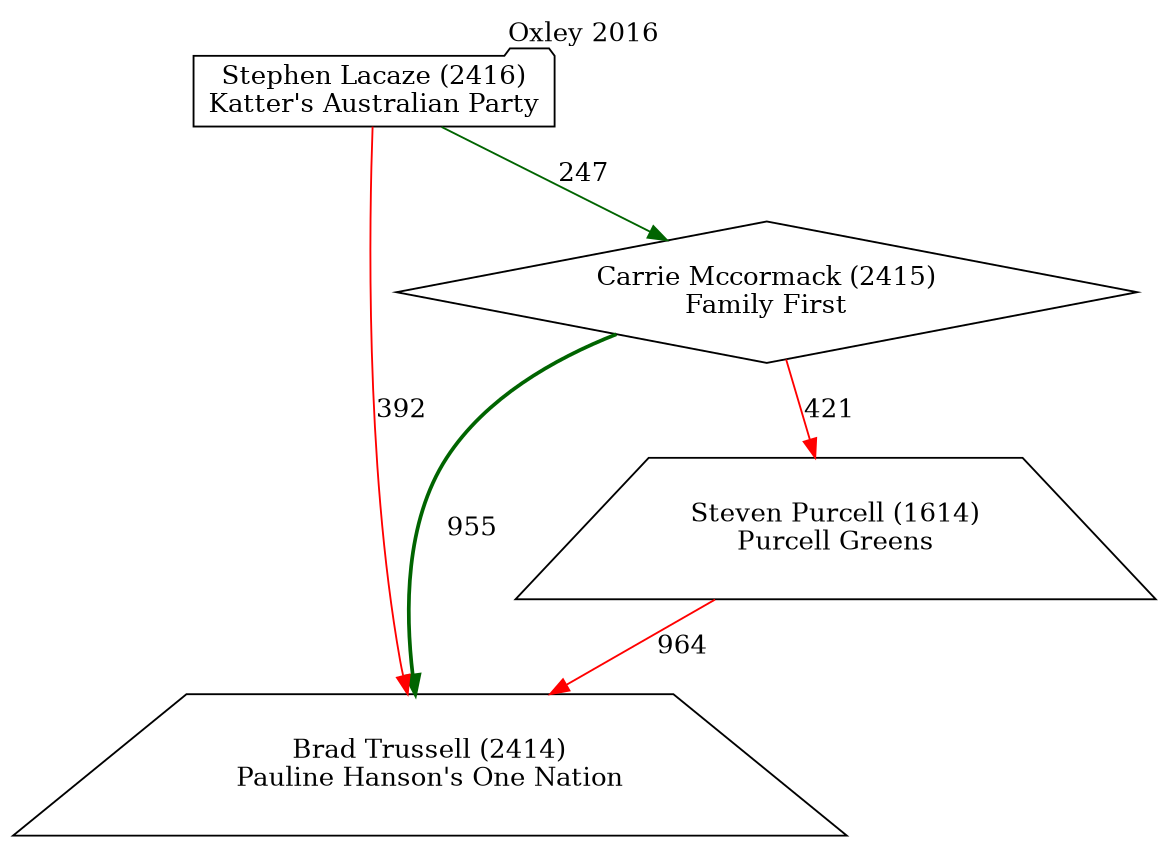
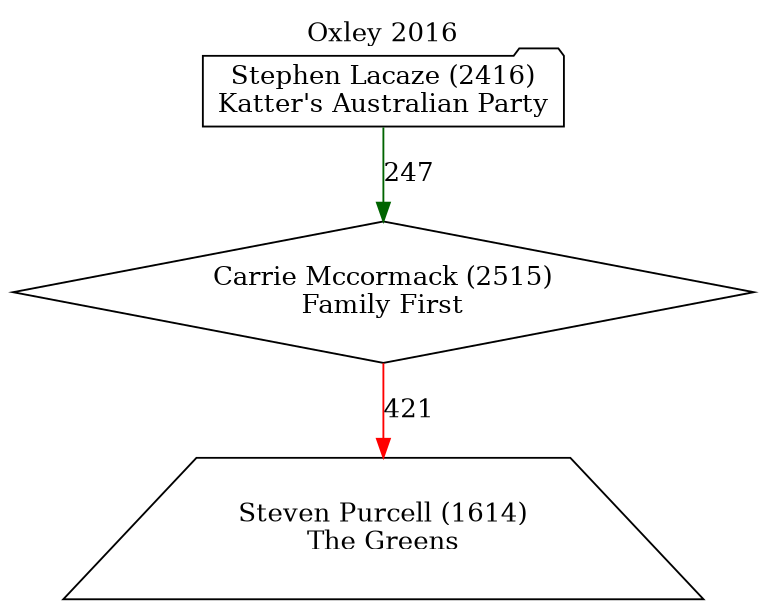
(767, 292) -> (383, 292)
(836, 529) -> (383, 529)
(430, 765) -> none
